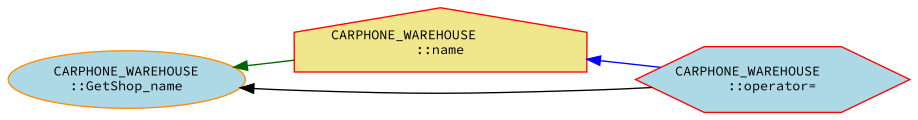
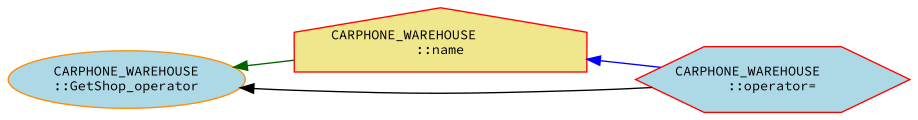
(127, 80) -> (127, 80)
